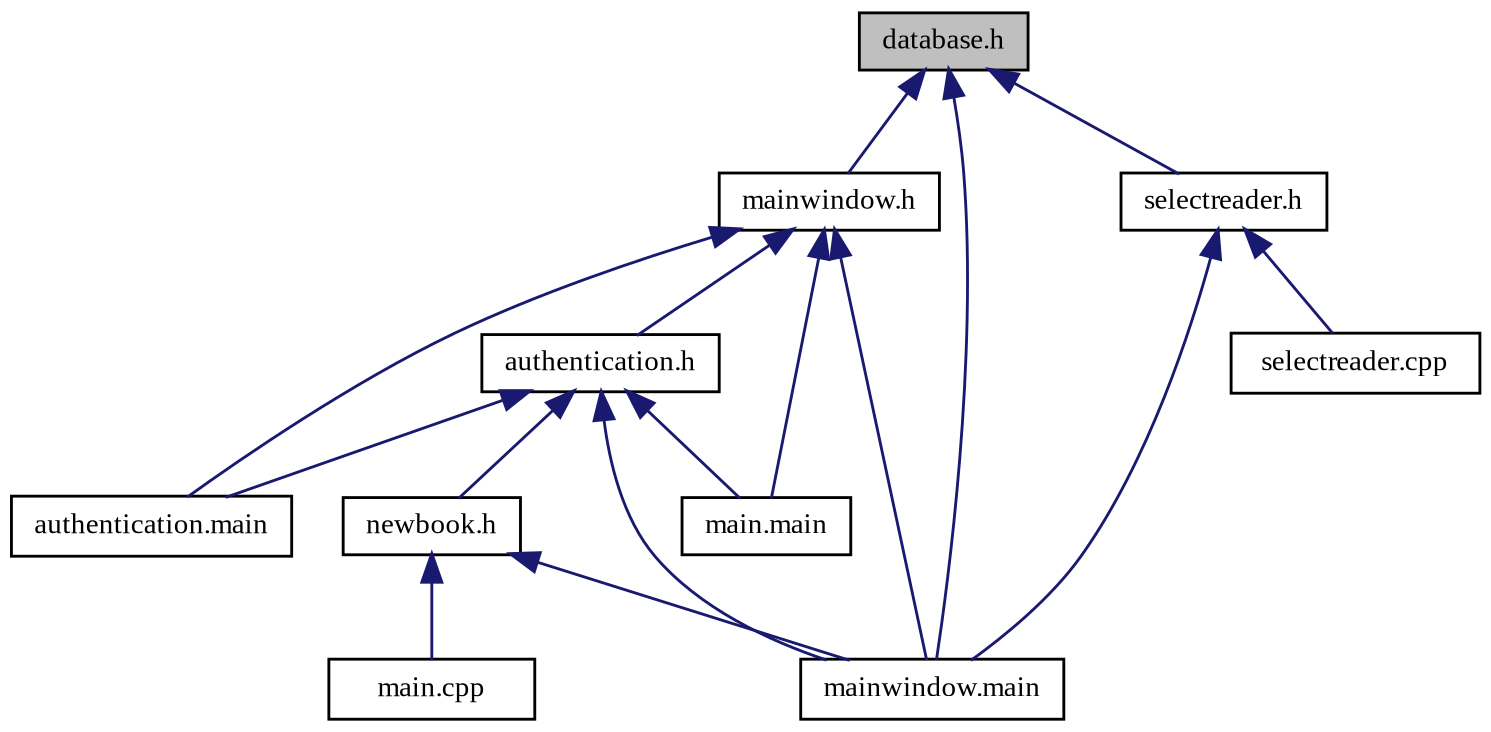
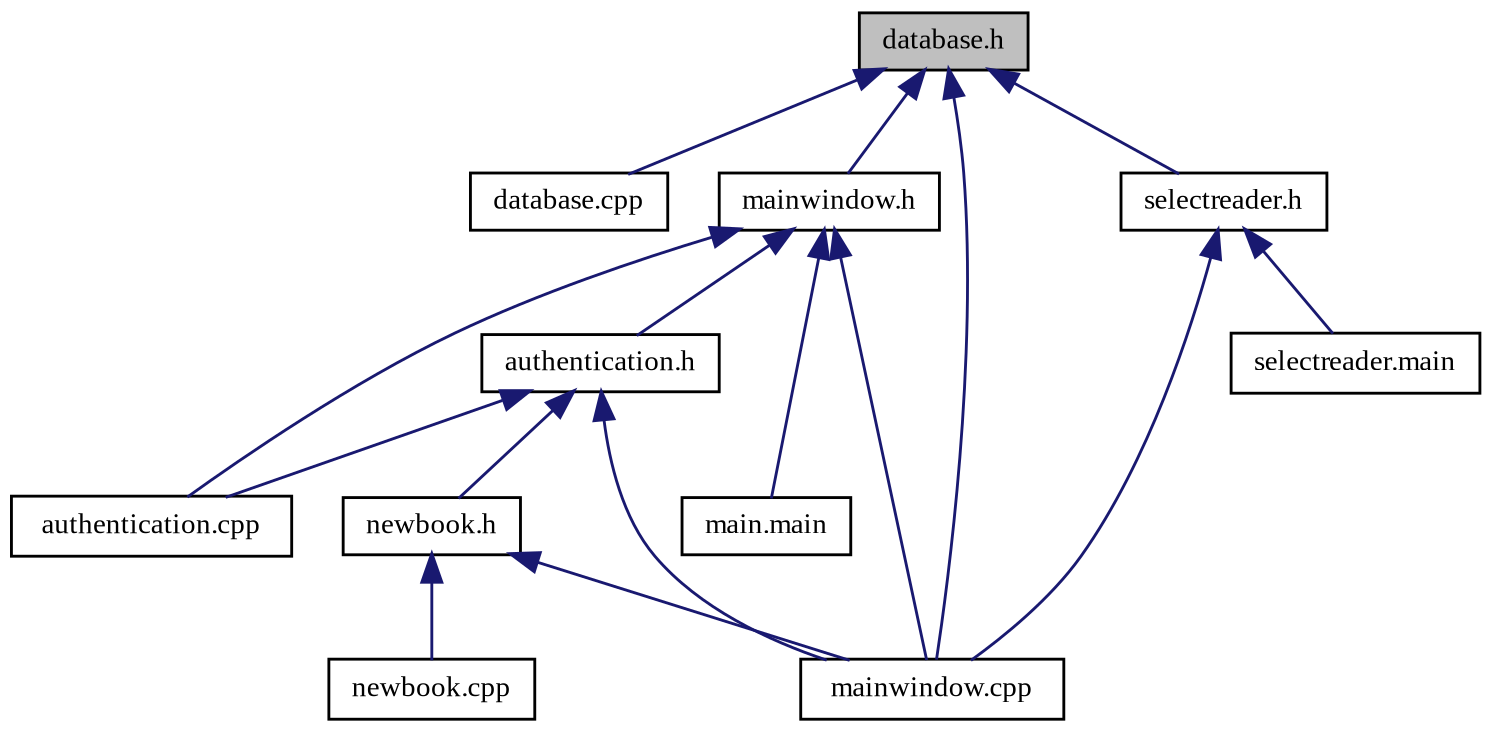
none -> (569, 202)
(1356, 363) -> (1356, 363)
(694, 455) -> none
(152, 526) -> (152, 526)
(432, 689) -> (432, 689)
(932, 689) -> (932, 689)
